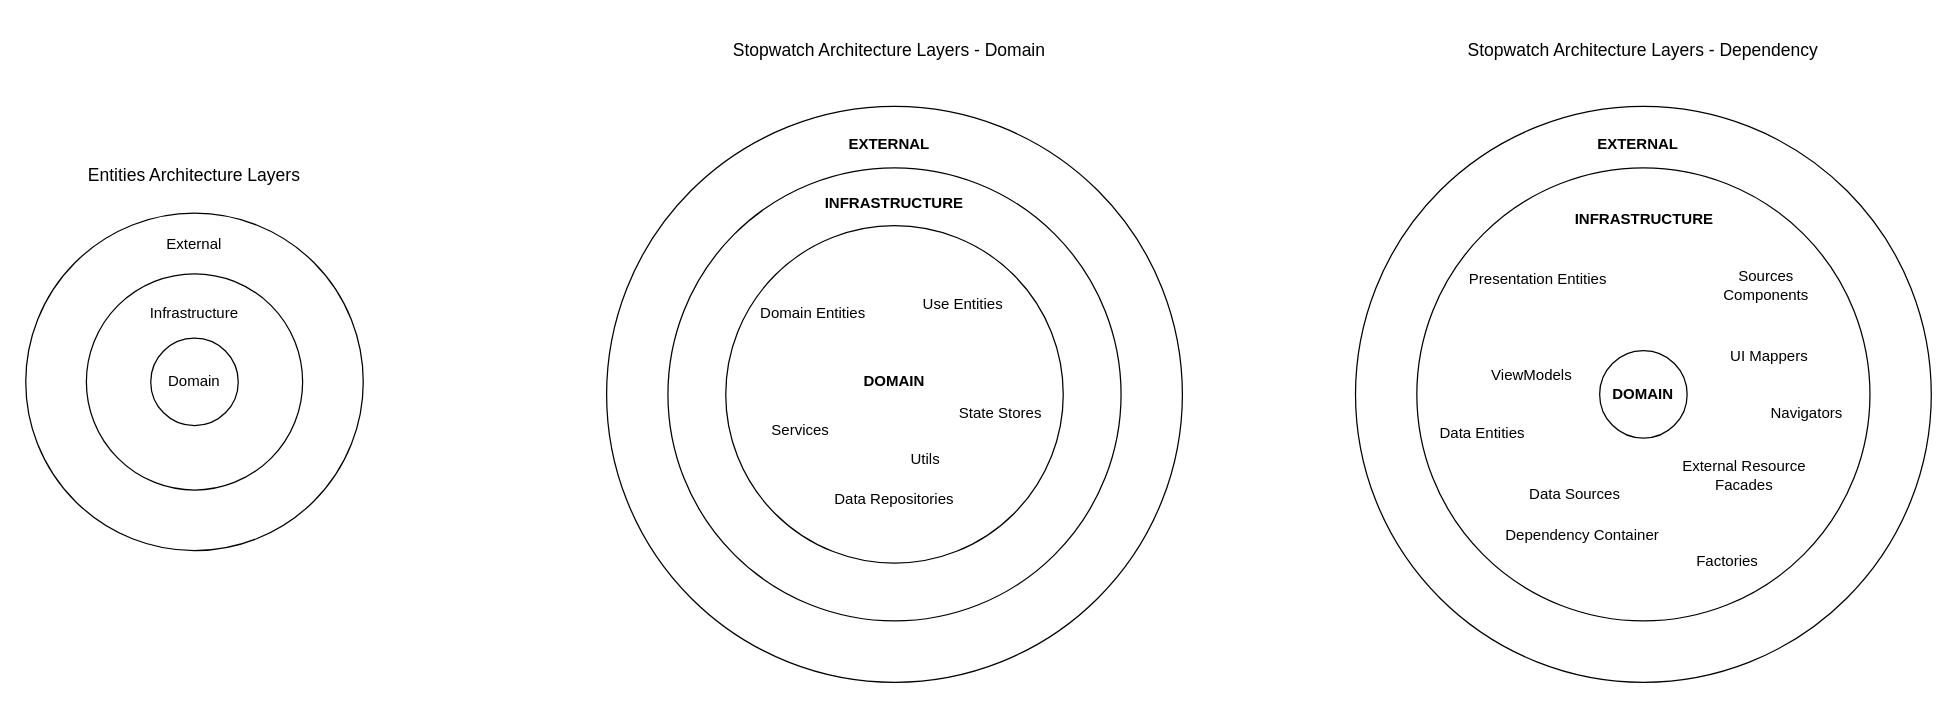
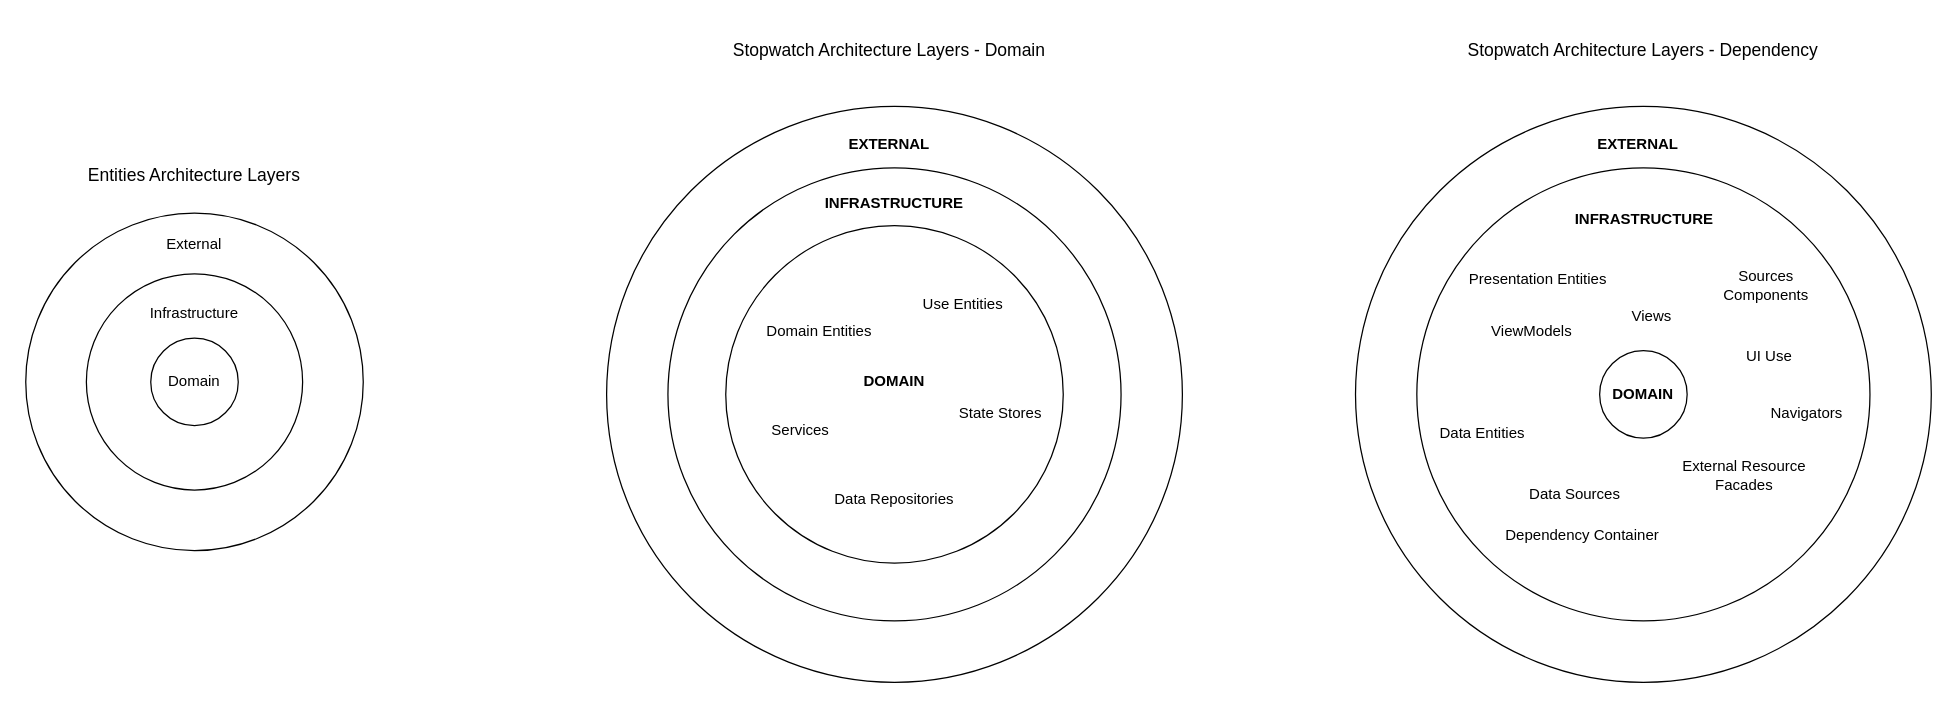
(813, 313) -> (819, 332)
none -> (1652, 316)
(1769, 357) -> (1769, 357)
(1532, 376) -> (1532, 332)
(926, 459) -> none
(1727, 562) -> none
